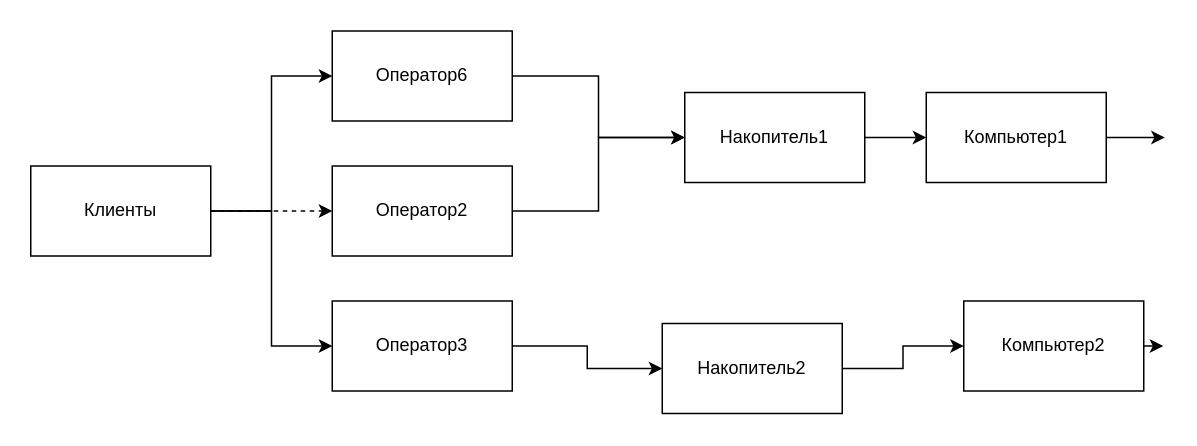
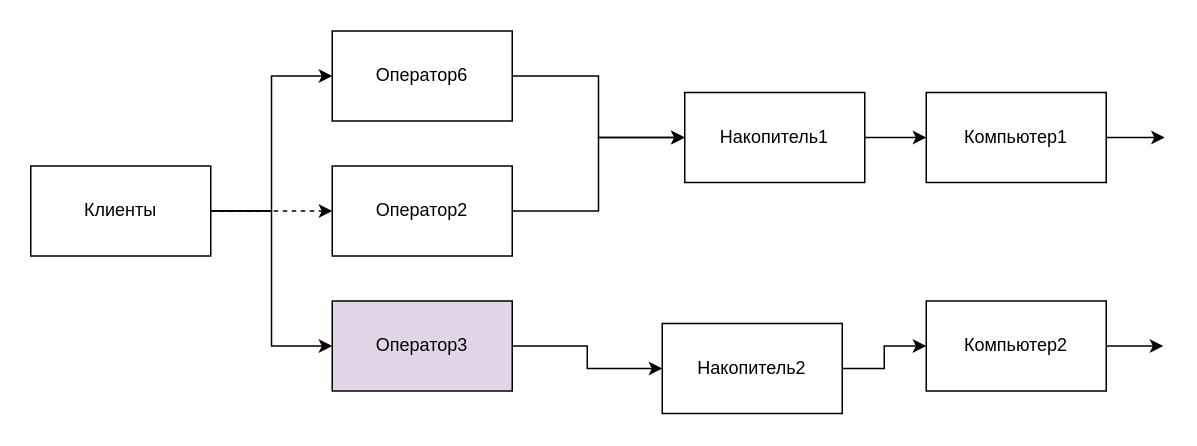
(422, 346) -> (422, 346)
(1054, 346) -> (1016, 346)
